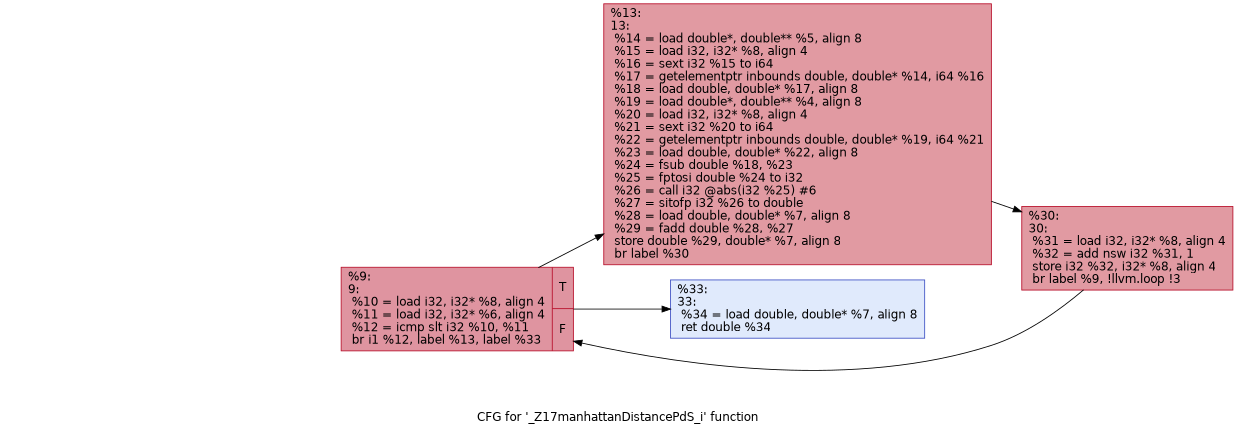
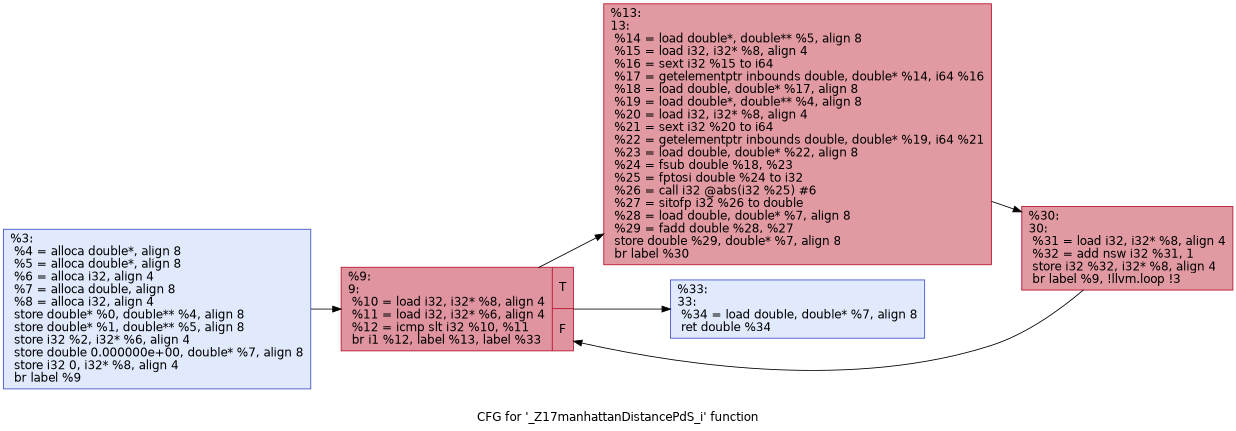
none -> (157, 309)
